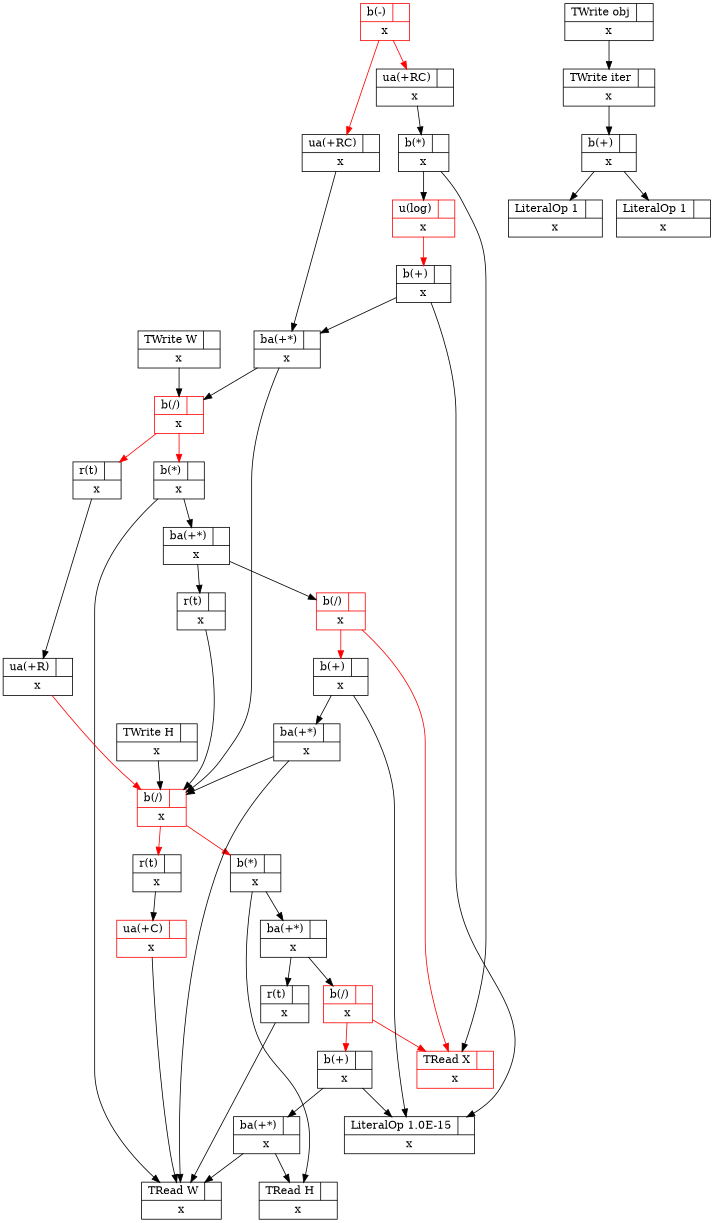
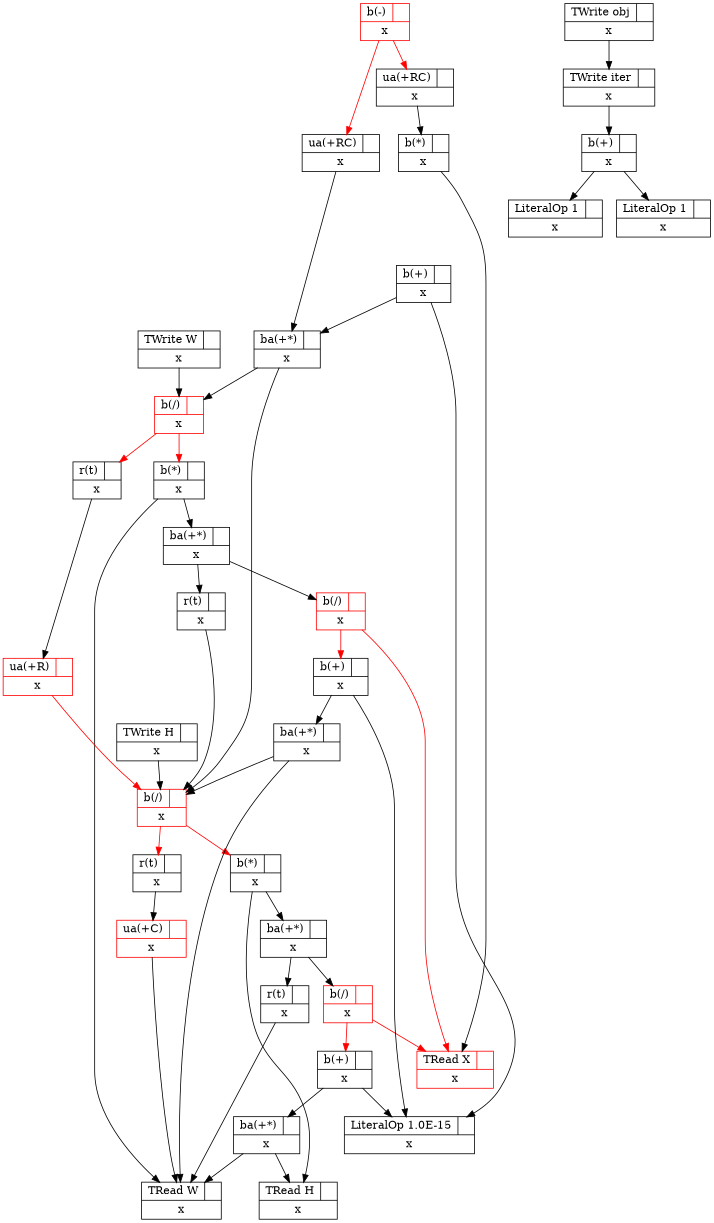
(424, 219) -> none
(38, 677) -> (38, 677)
